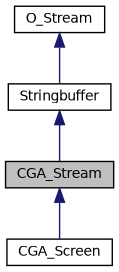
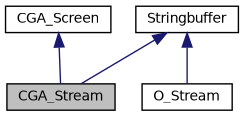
(60, 65) -> (187, 65)
(60, 221) -> (60, 65)
